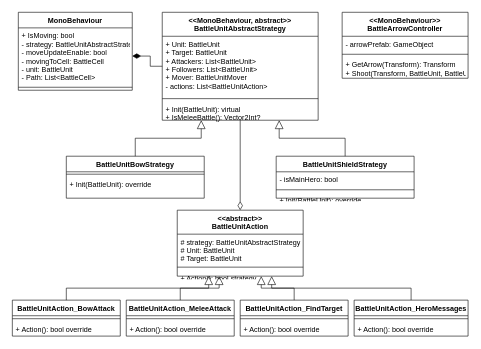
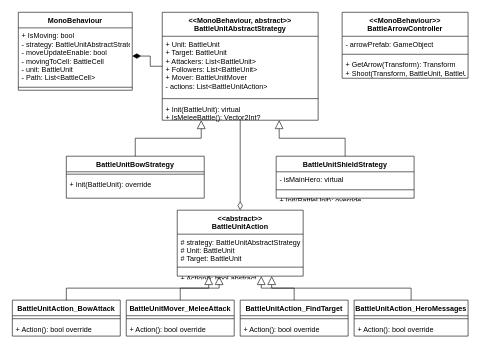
(310, 180) -> (315, 180)
(225, 278) -> (225, 278)
(180, 308) -> (180, 308)
